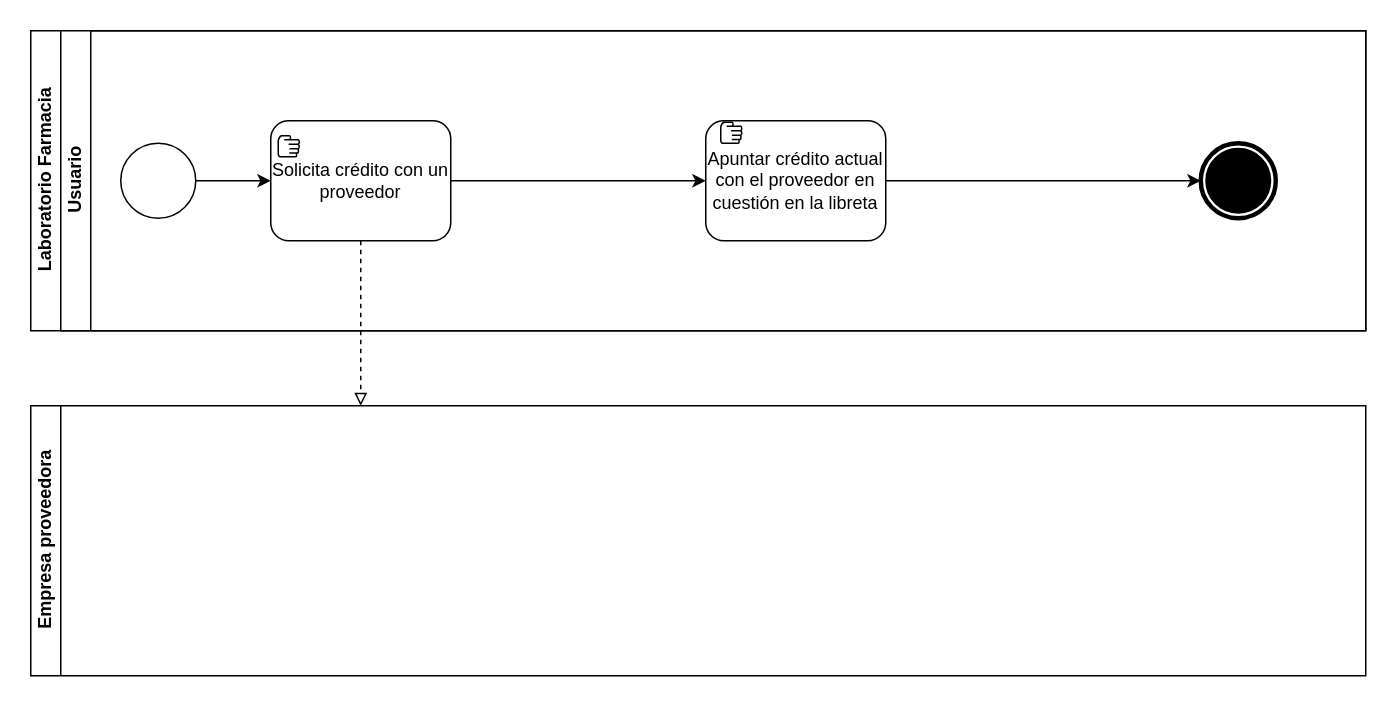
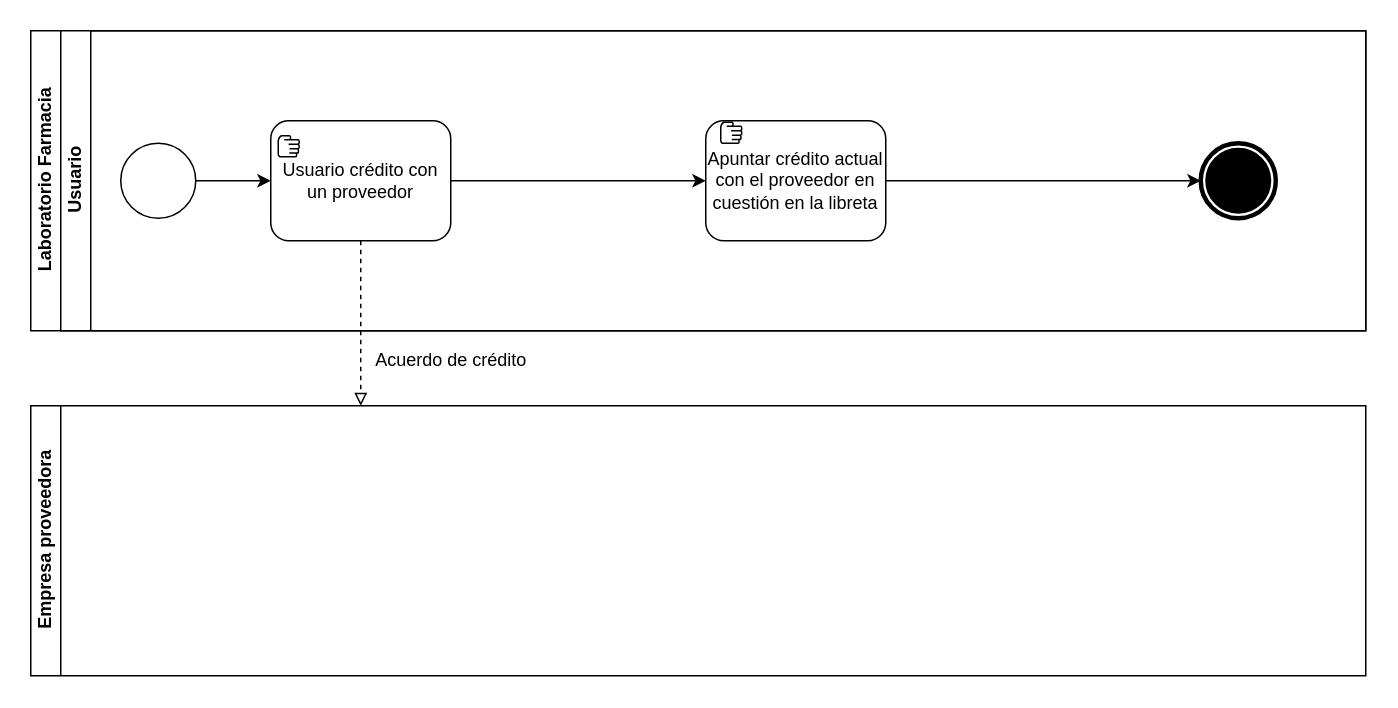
(361, 181) -> (361, 181)
none -> (451, 361)
